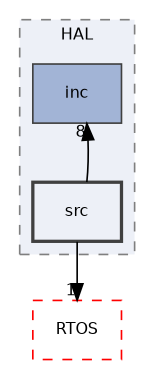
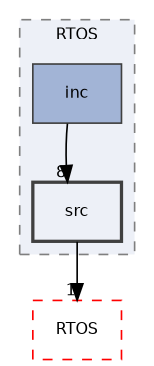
(77, 35) -> (77, 35)
(88, 161) -> (66, 145)
